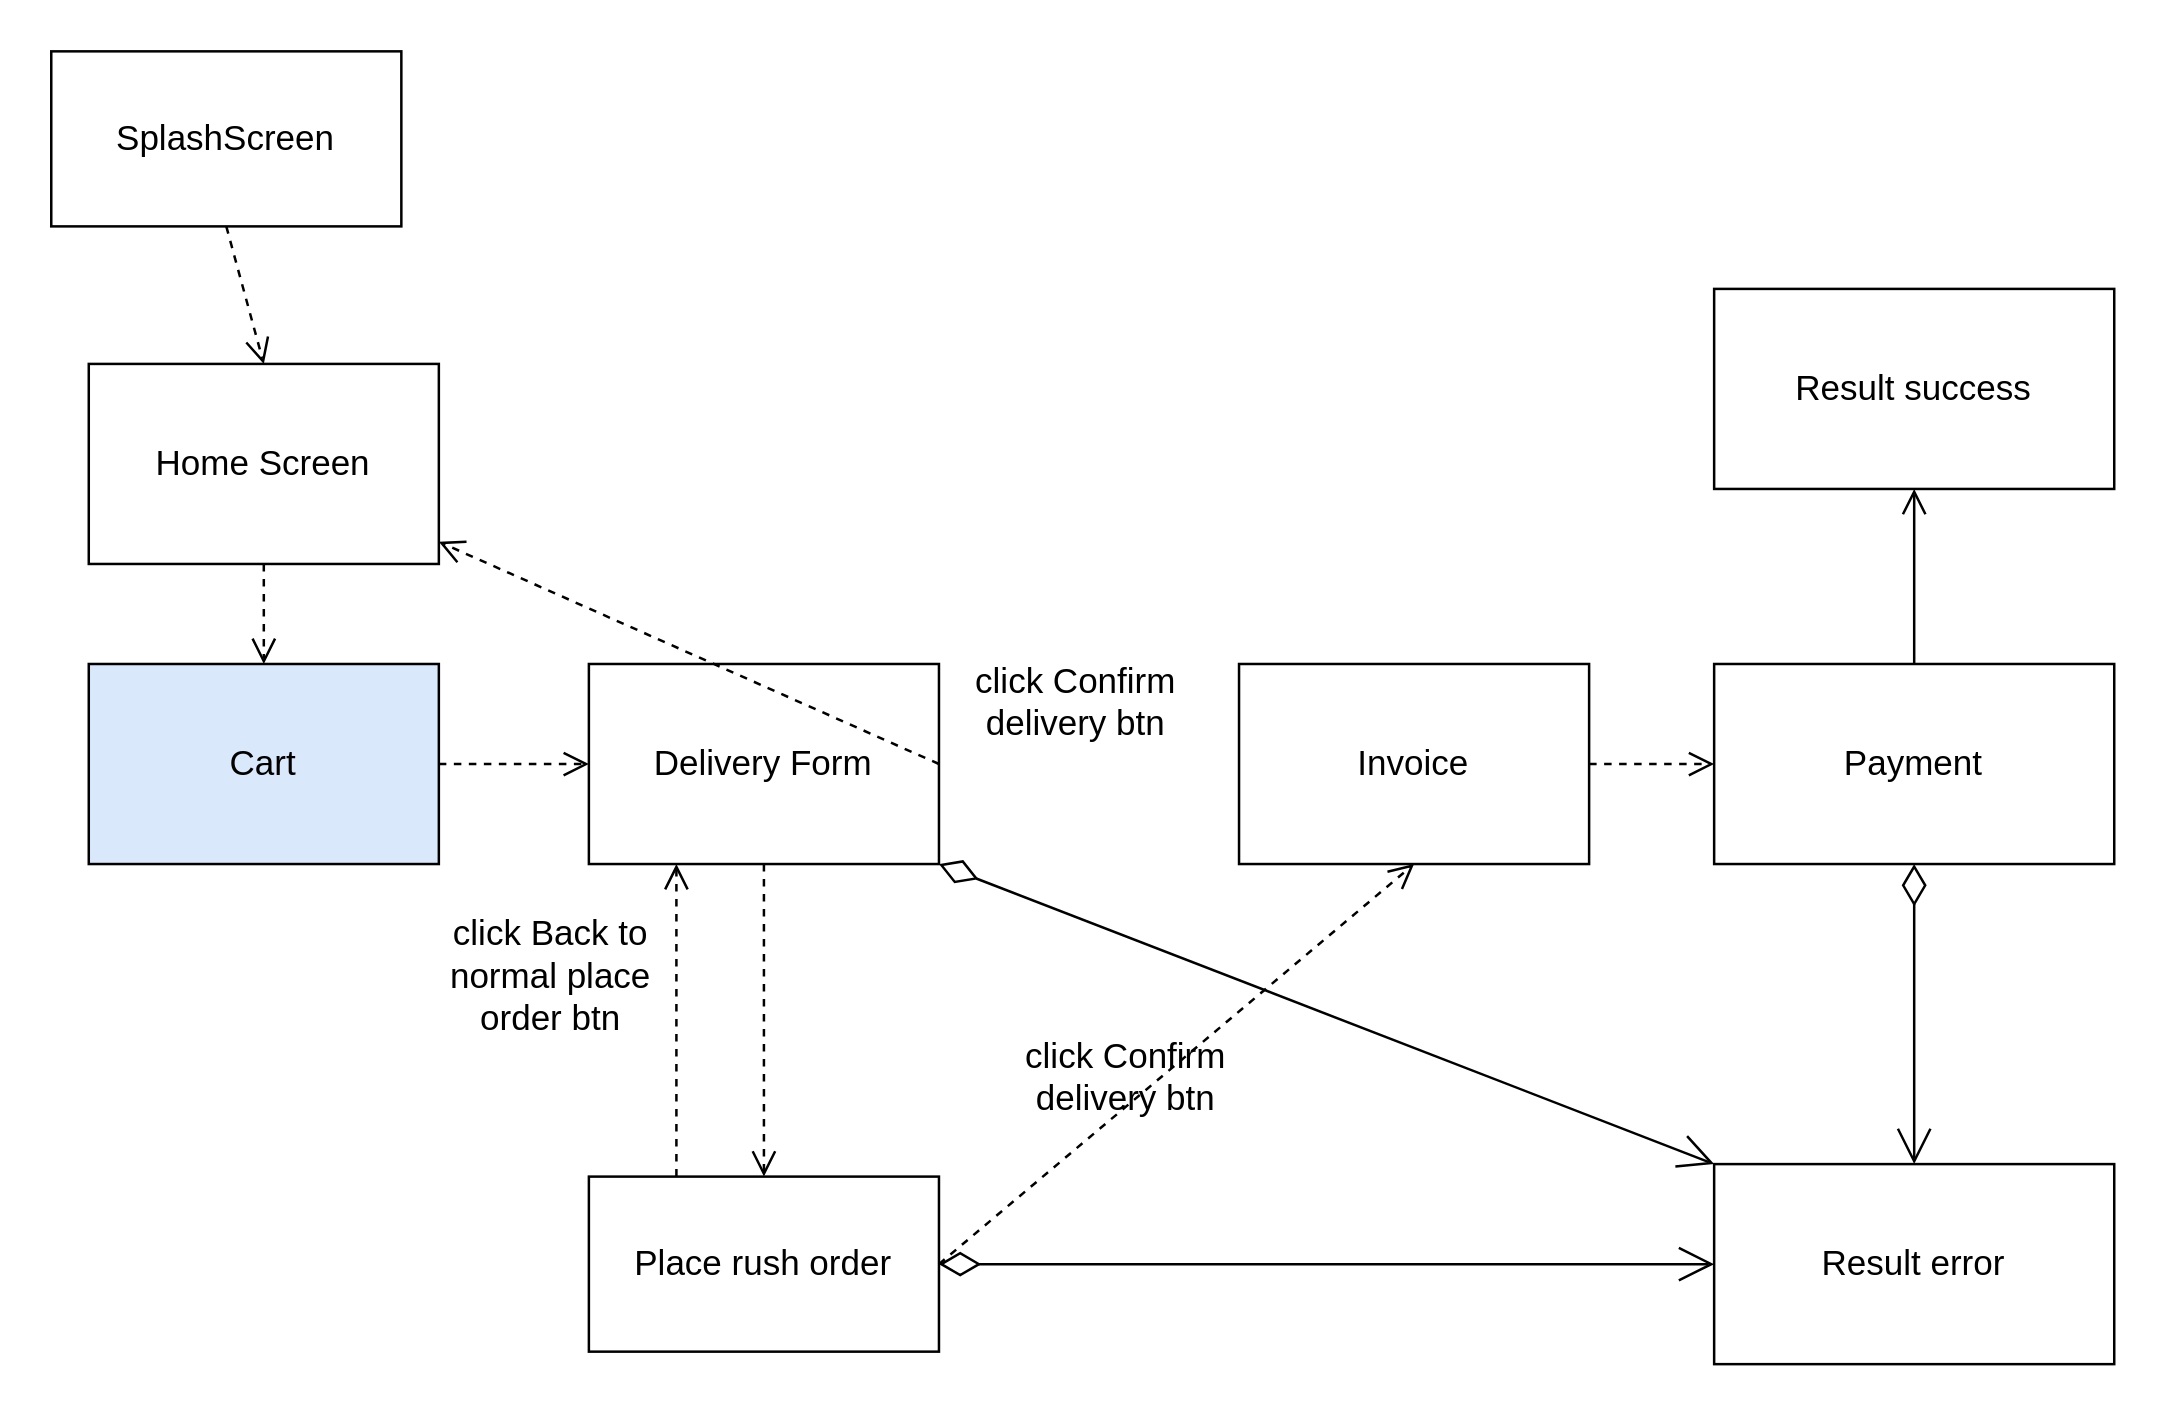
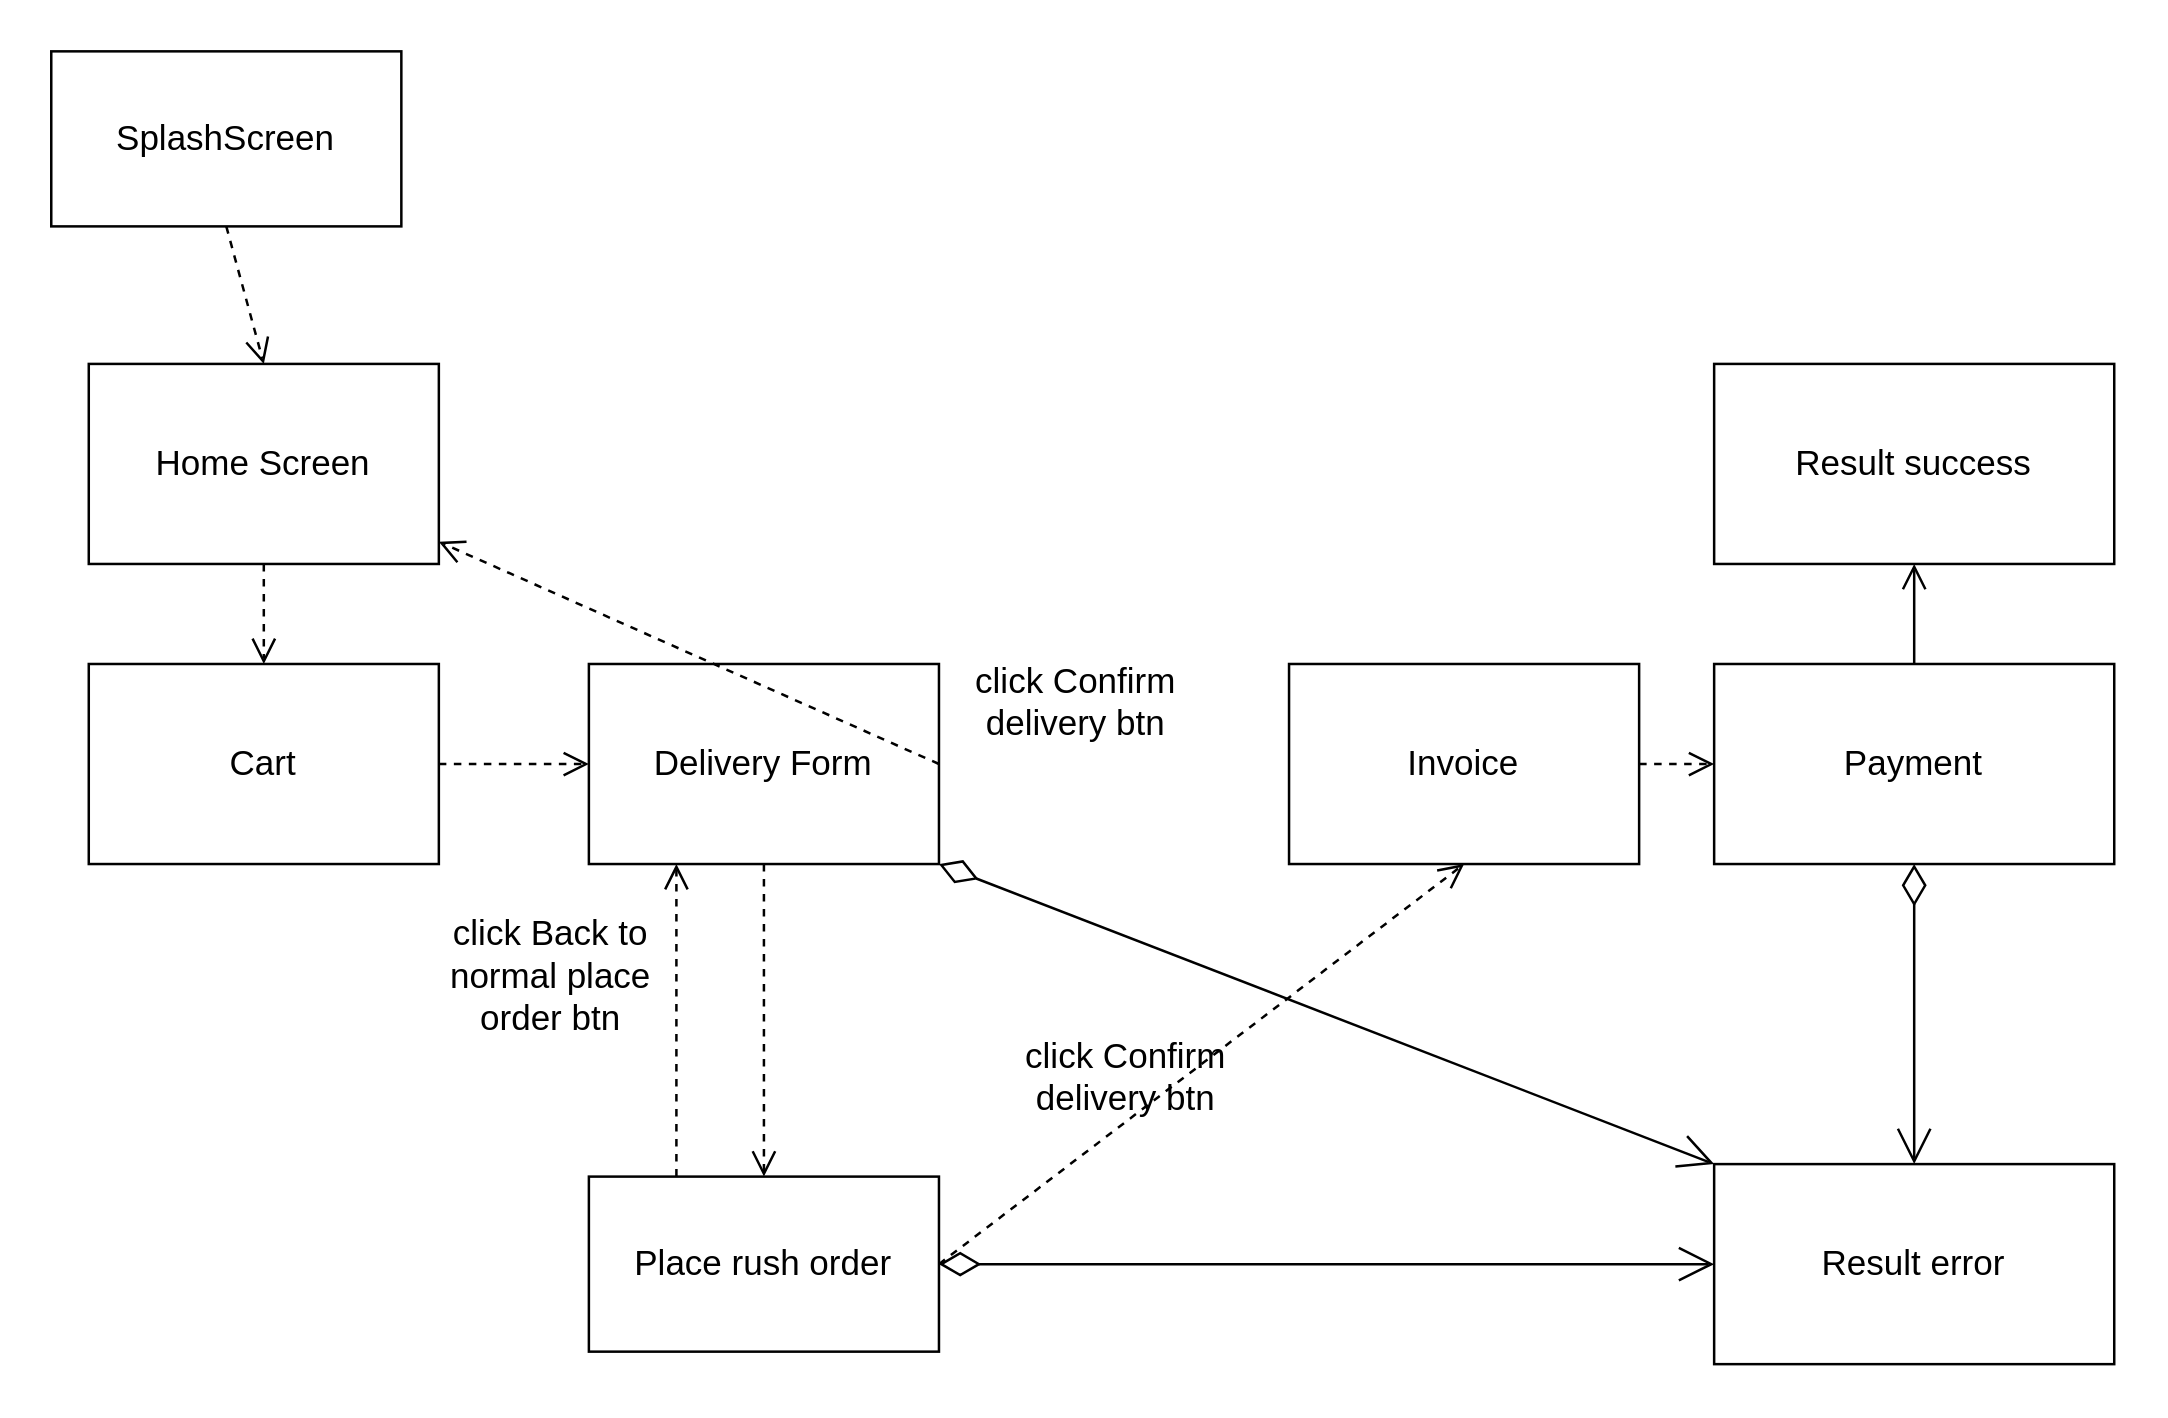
(1914, 389) -> (1914, 464)
(264, 764) -> (264, 764)
(1414, 764) -> (1464, 764)
